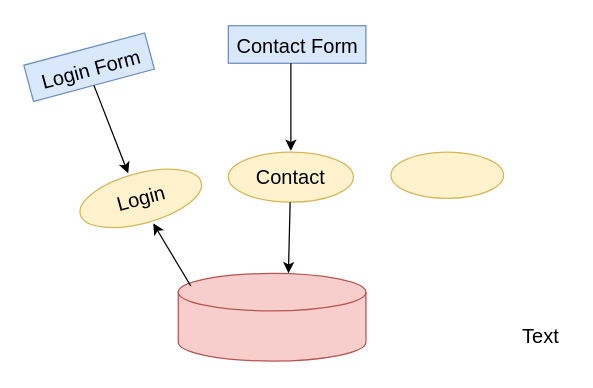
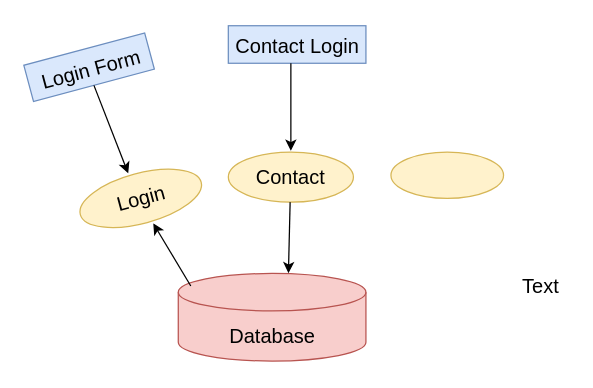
(298, 46) -> (298, 46)
none -> (272, 336)
(541, 336) -> (541, 286)
